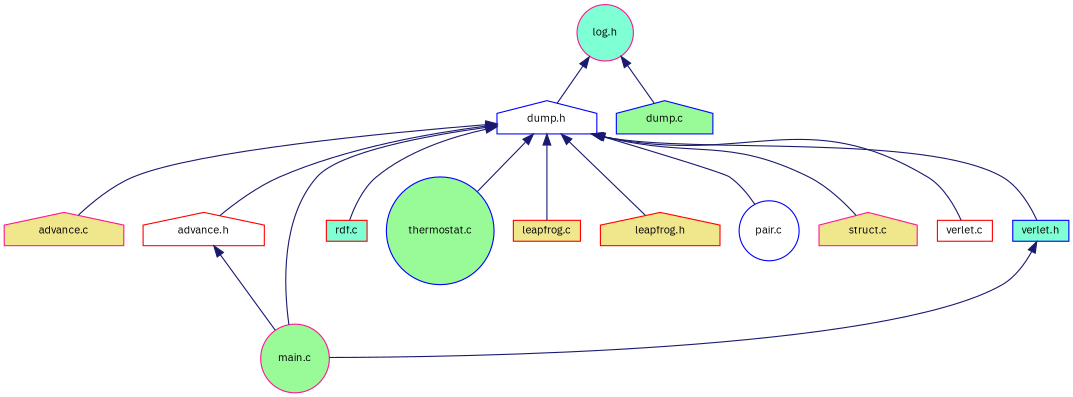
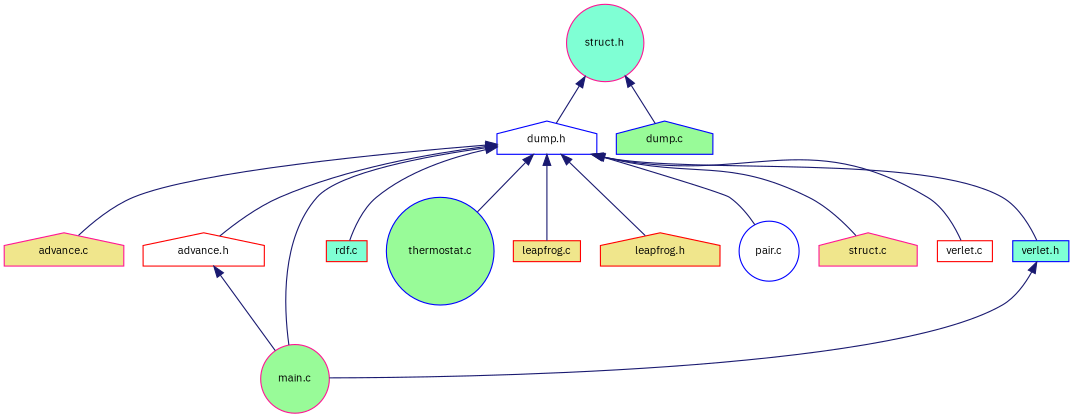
(605, 33) -> (605, 43)
